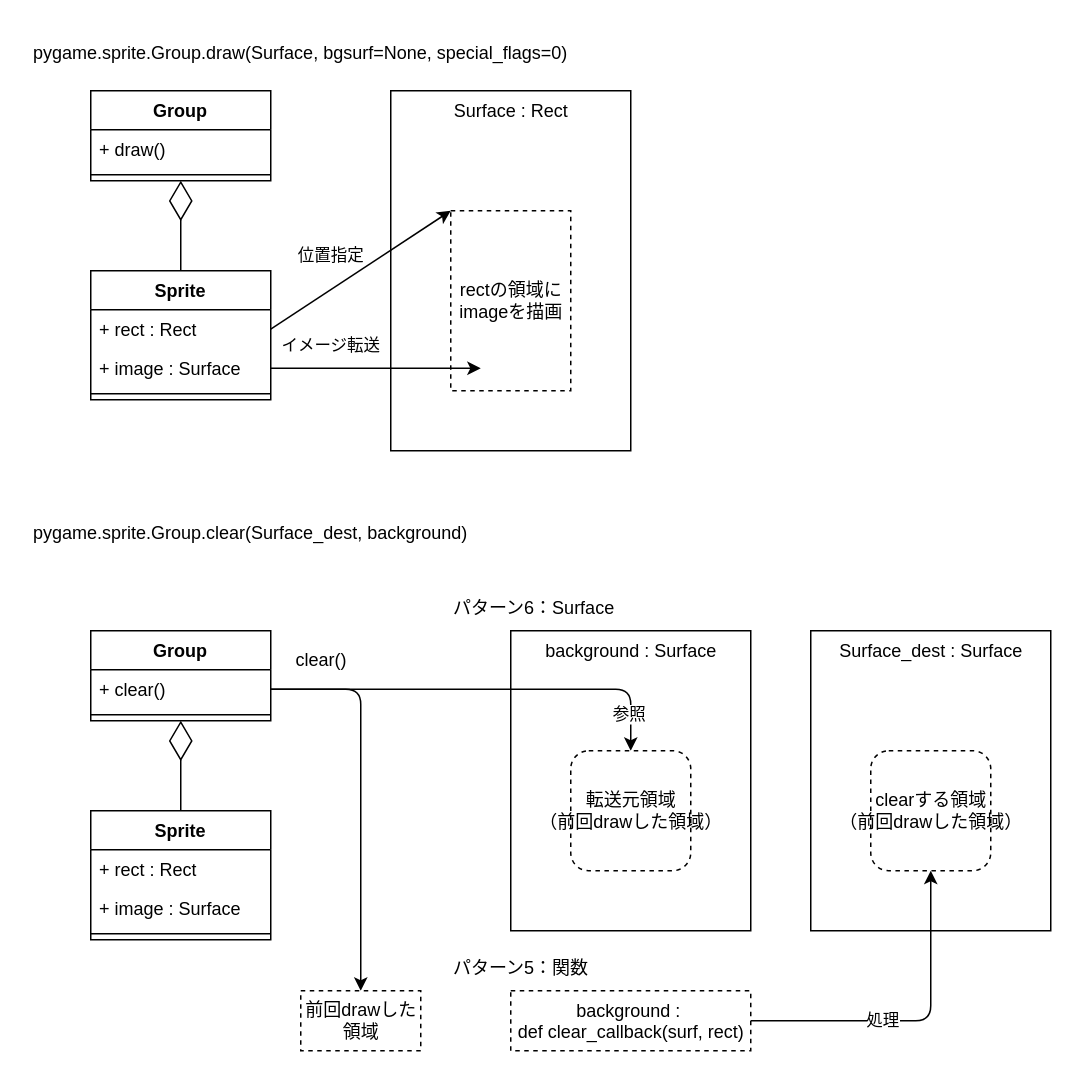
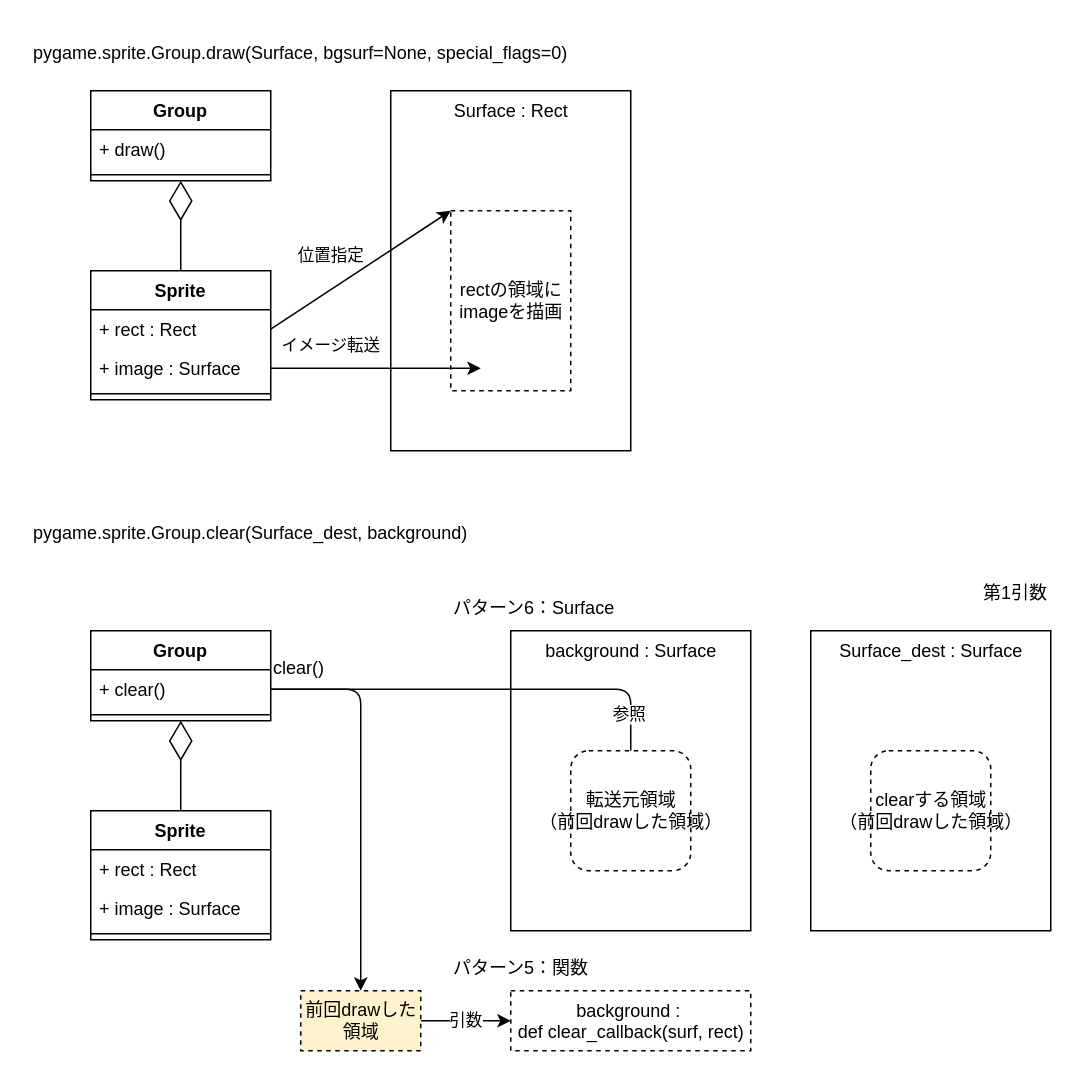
none -> (1006, 593)
(338, 661) -> (316, 668)
(631, 739) -> (631, 743)
(361, 1021) -> (361, 1021)
none -> (461, 1021)
(906, 1021) -> none
